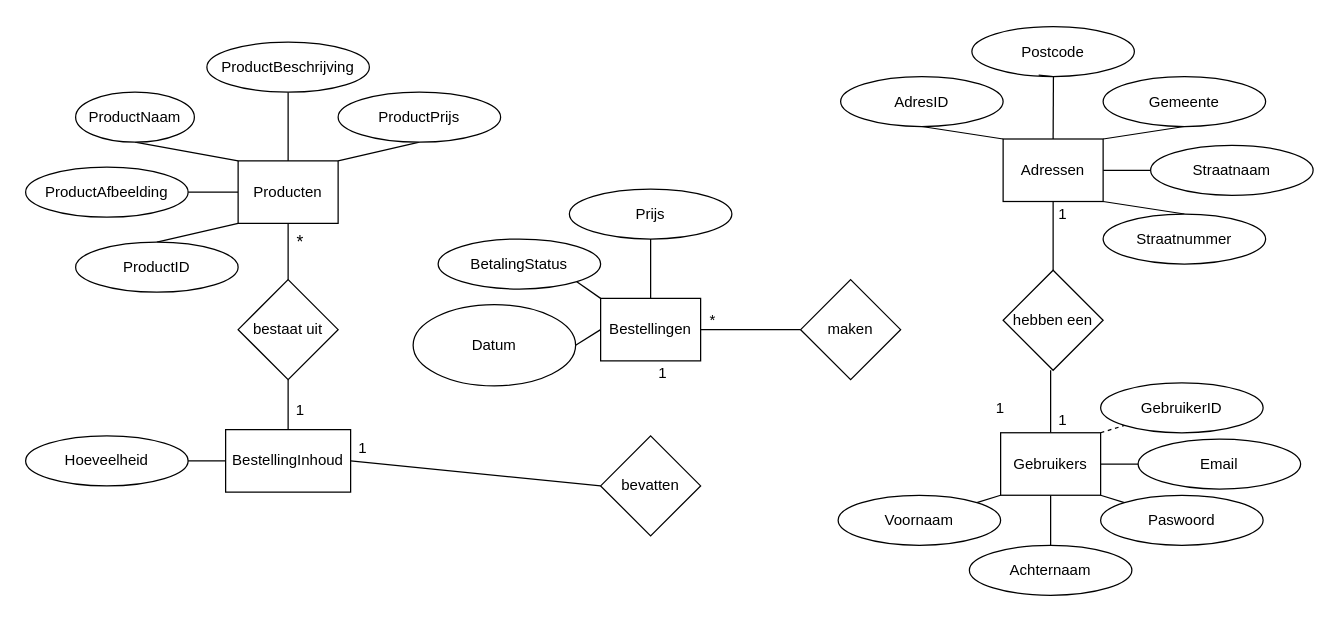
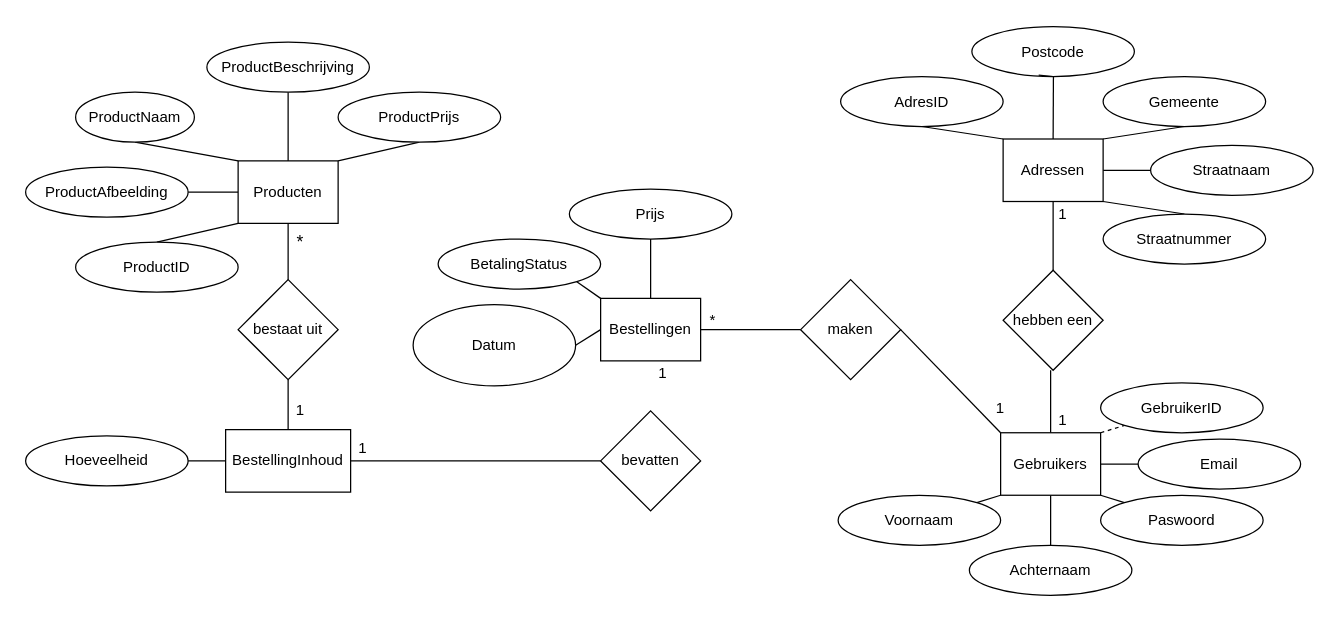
none -> (950, 381)
(651, 486) -> (651, 461)
